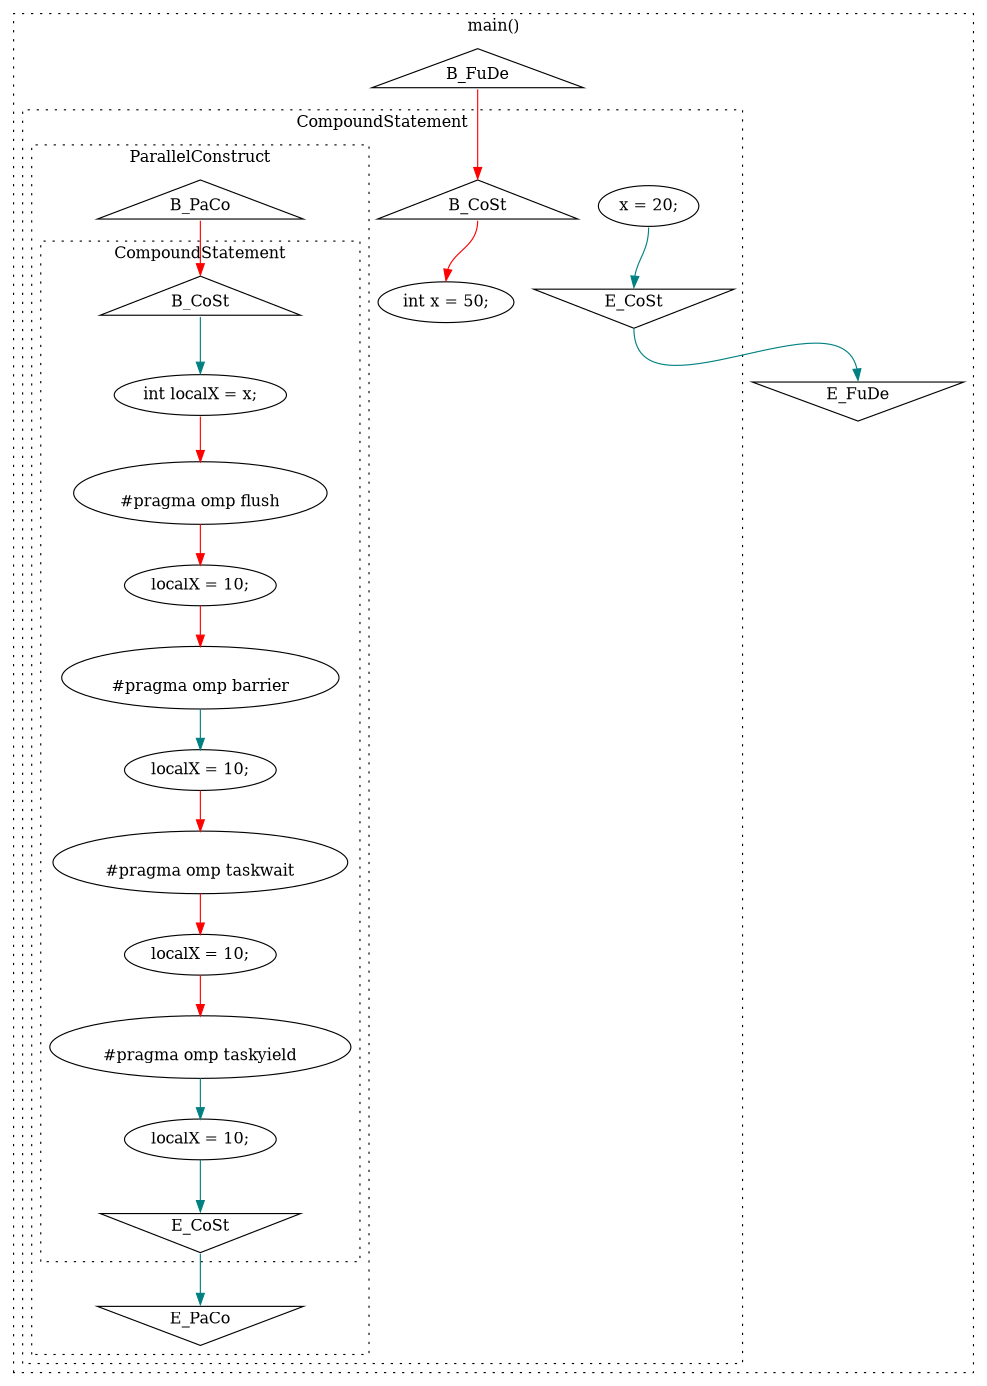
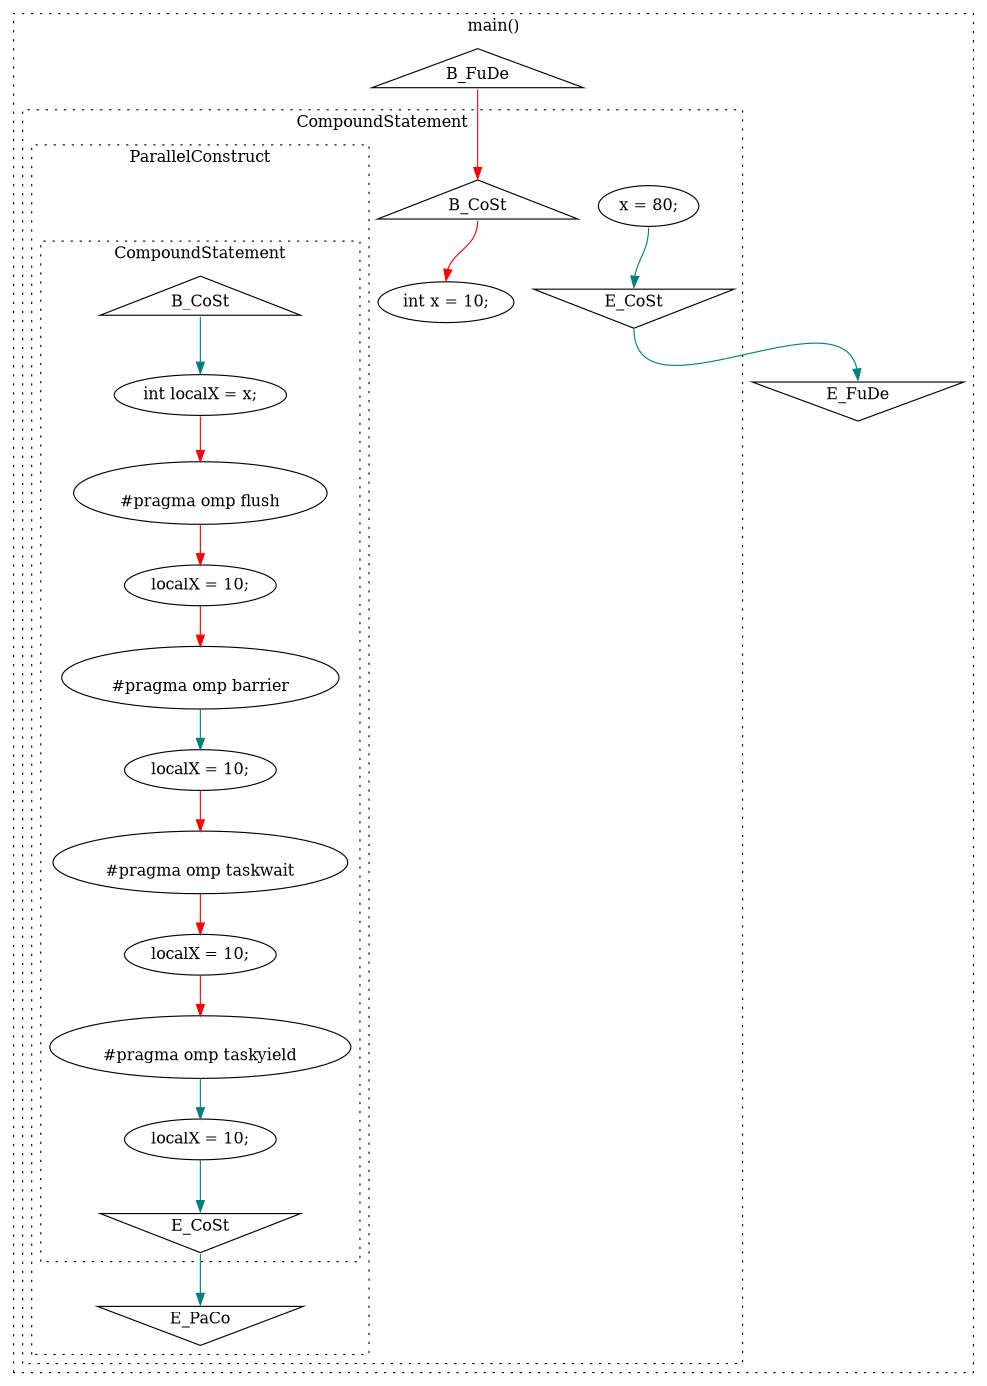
(200, 206) -> none
(649, 206) -> (649, 206)
(446, 302) -> (446, 302)
